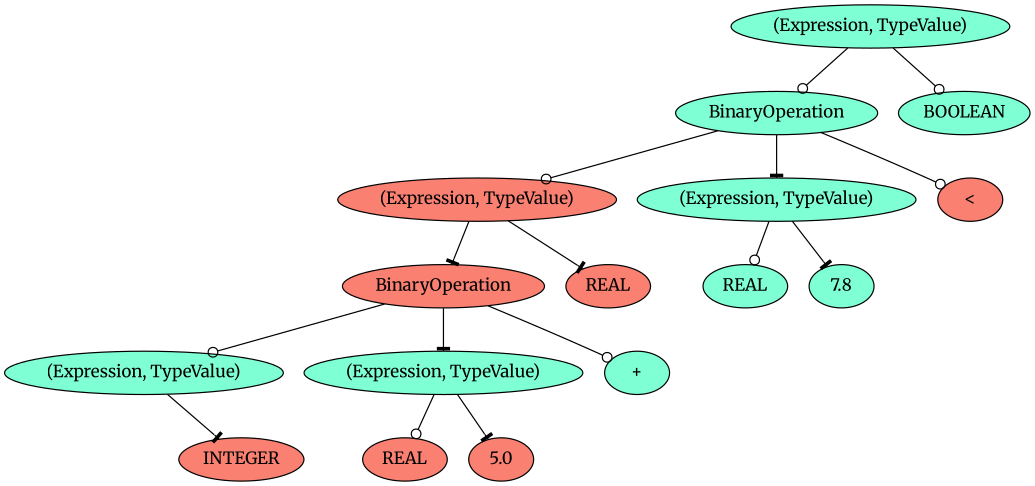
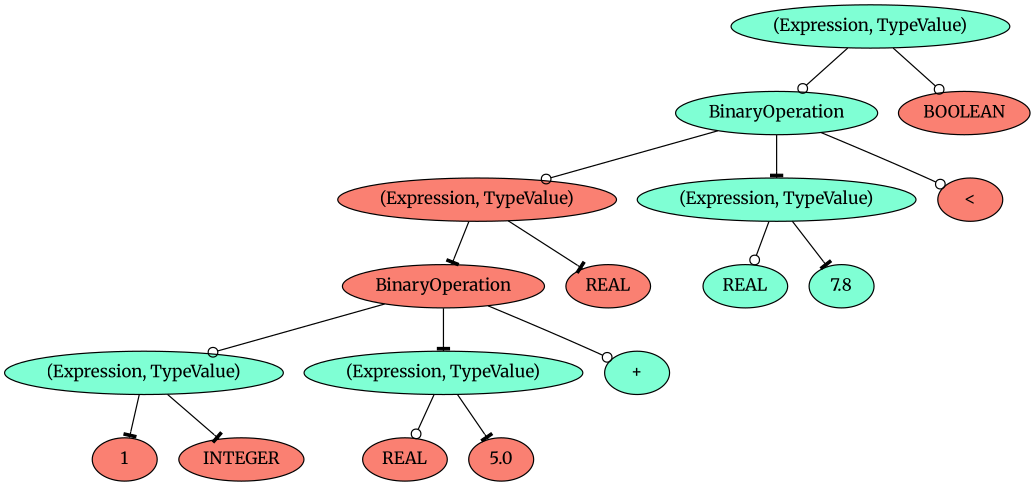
(964, 113) -> (964, 113)
none -> (125, 459)
